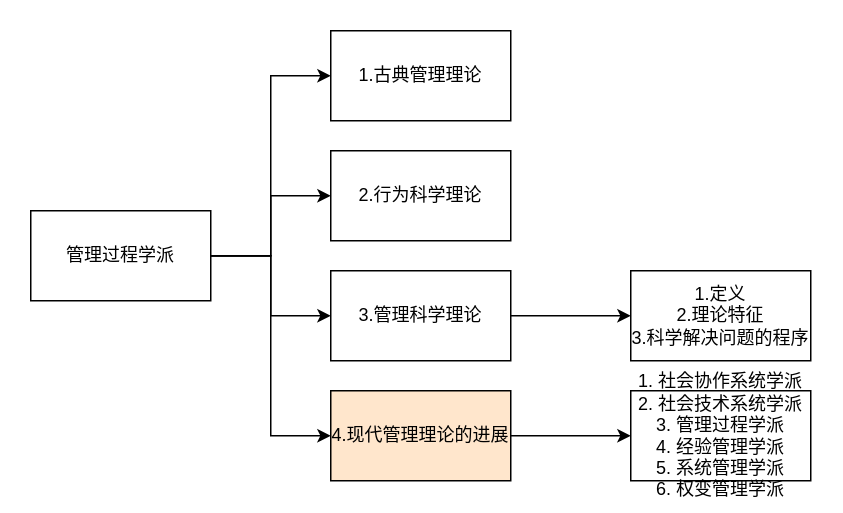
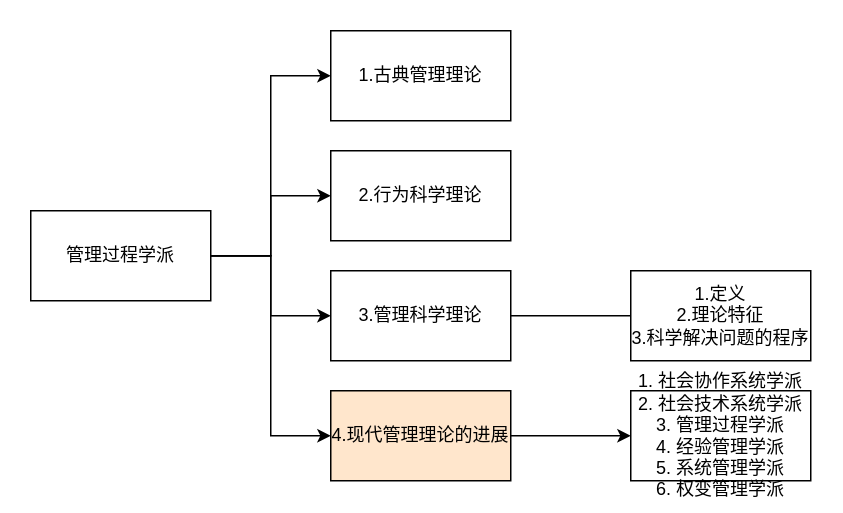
(619, 316) -> (623, 316)
